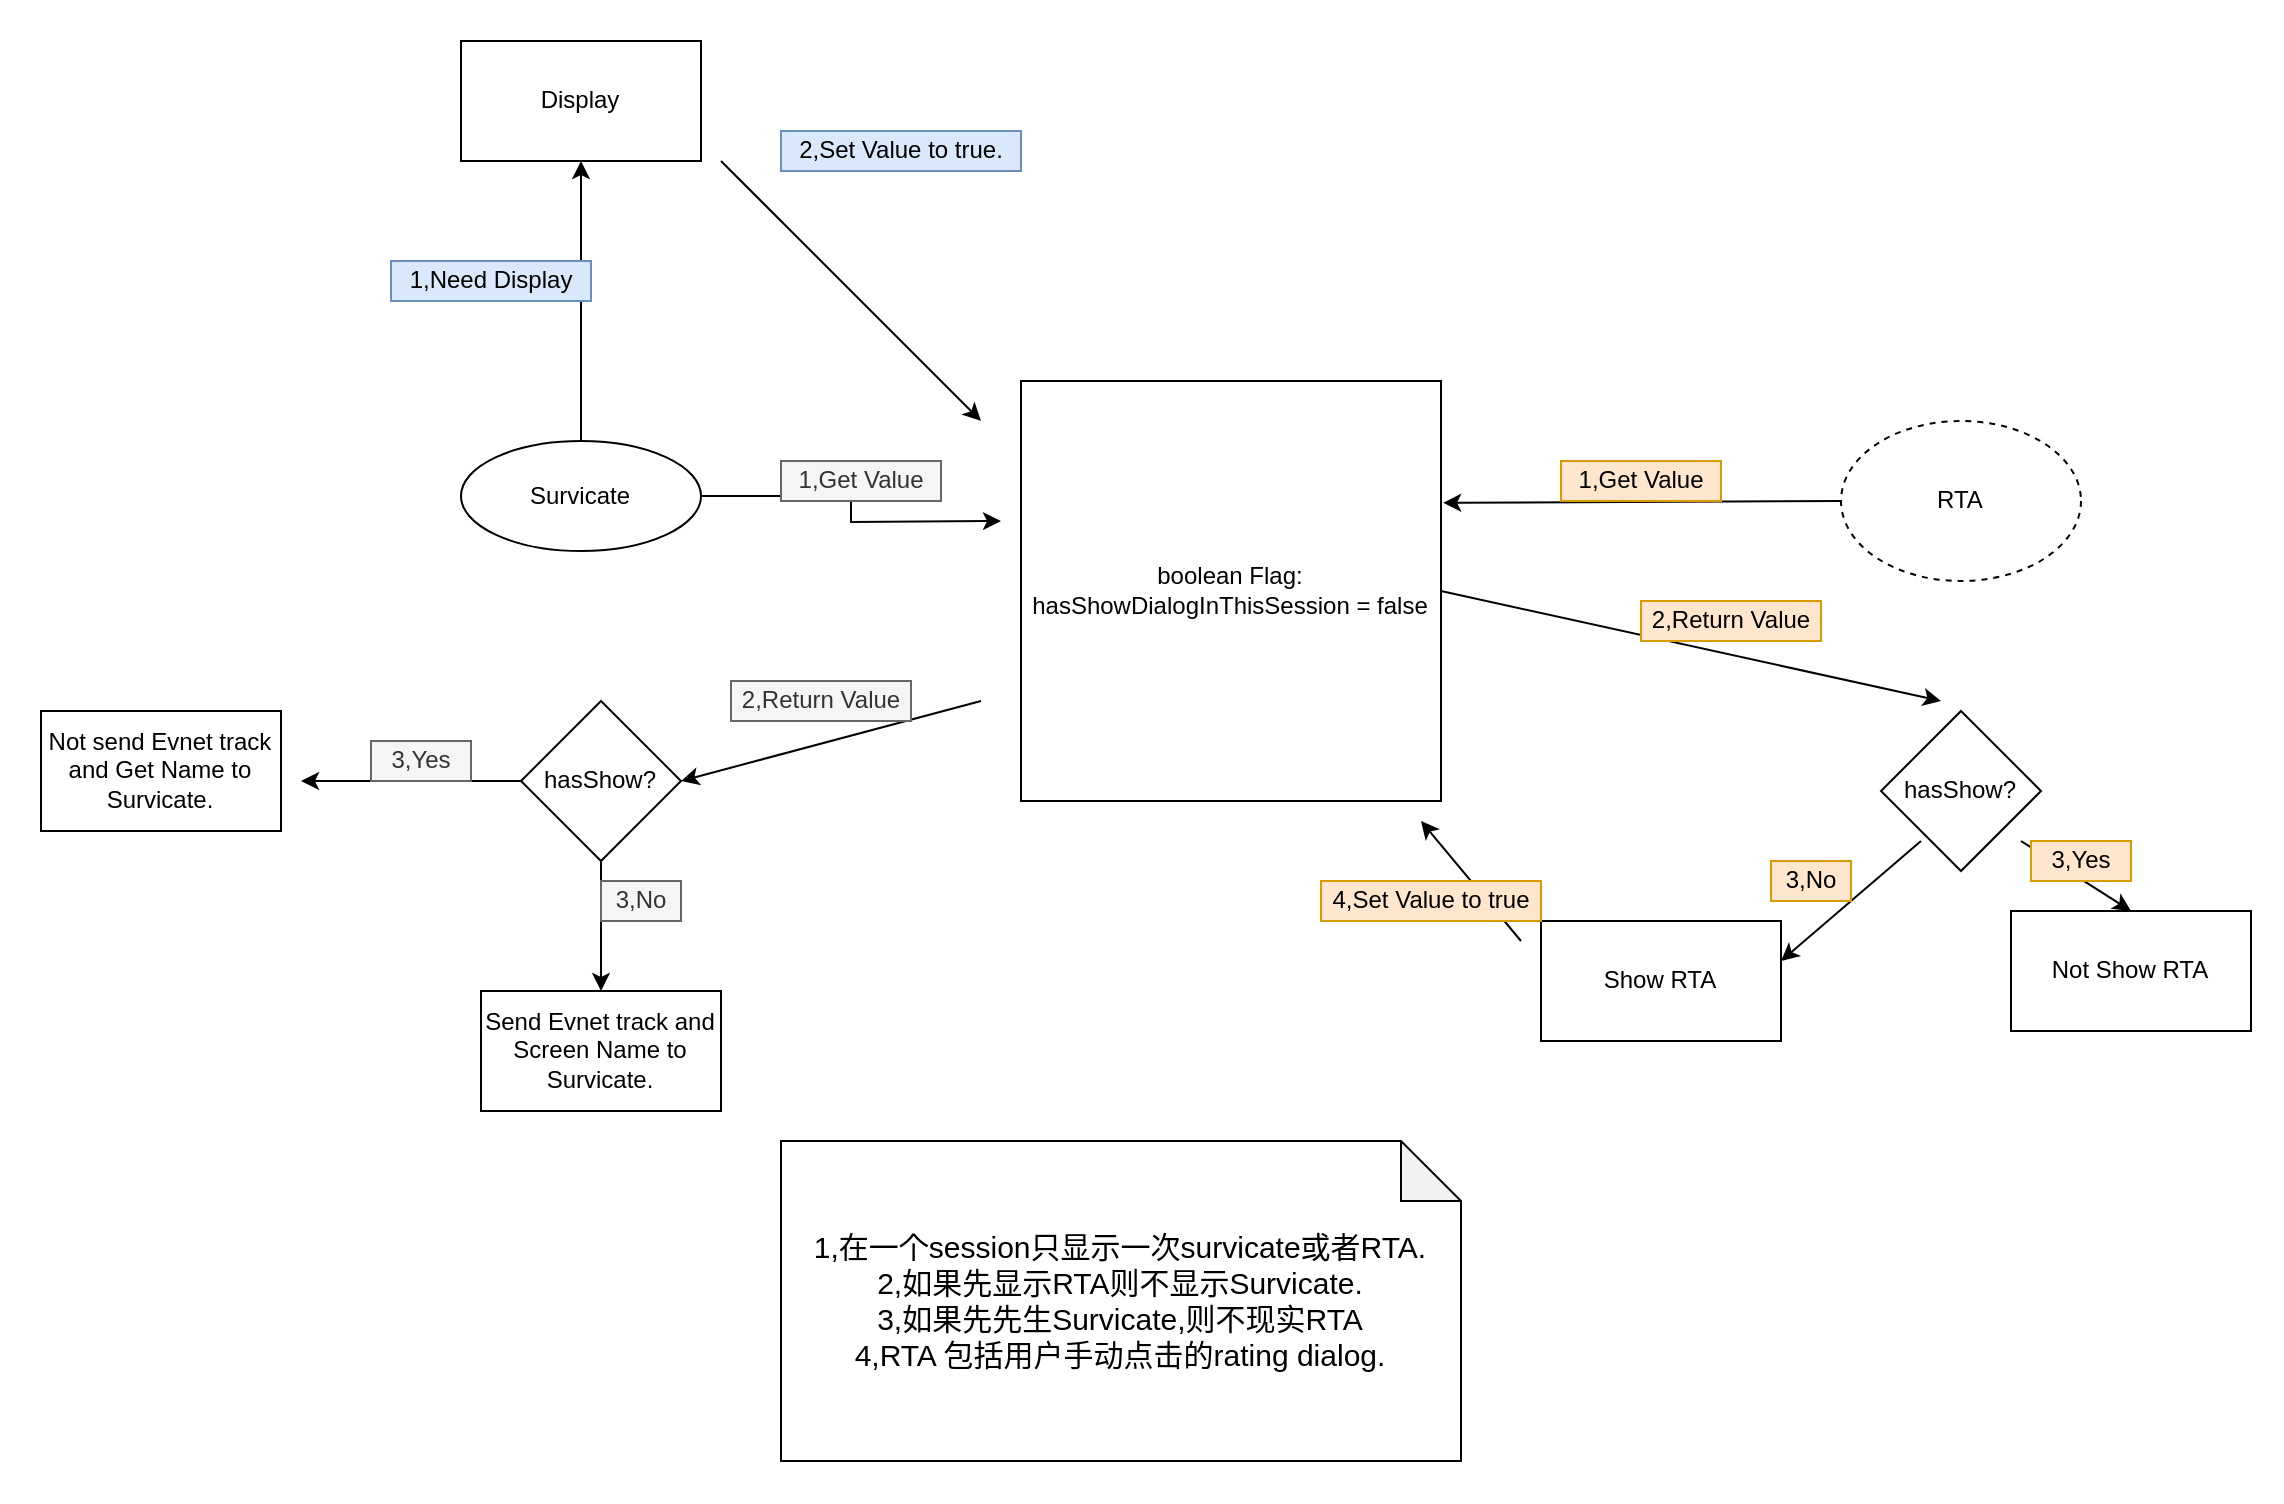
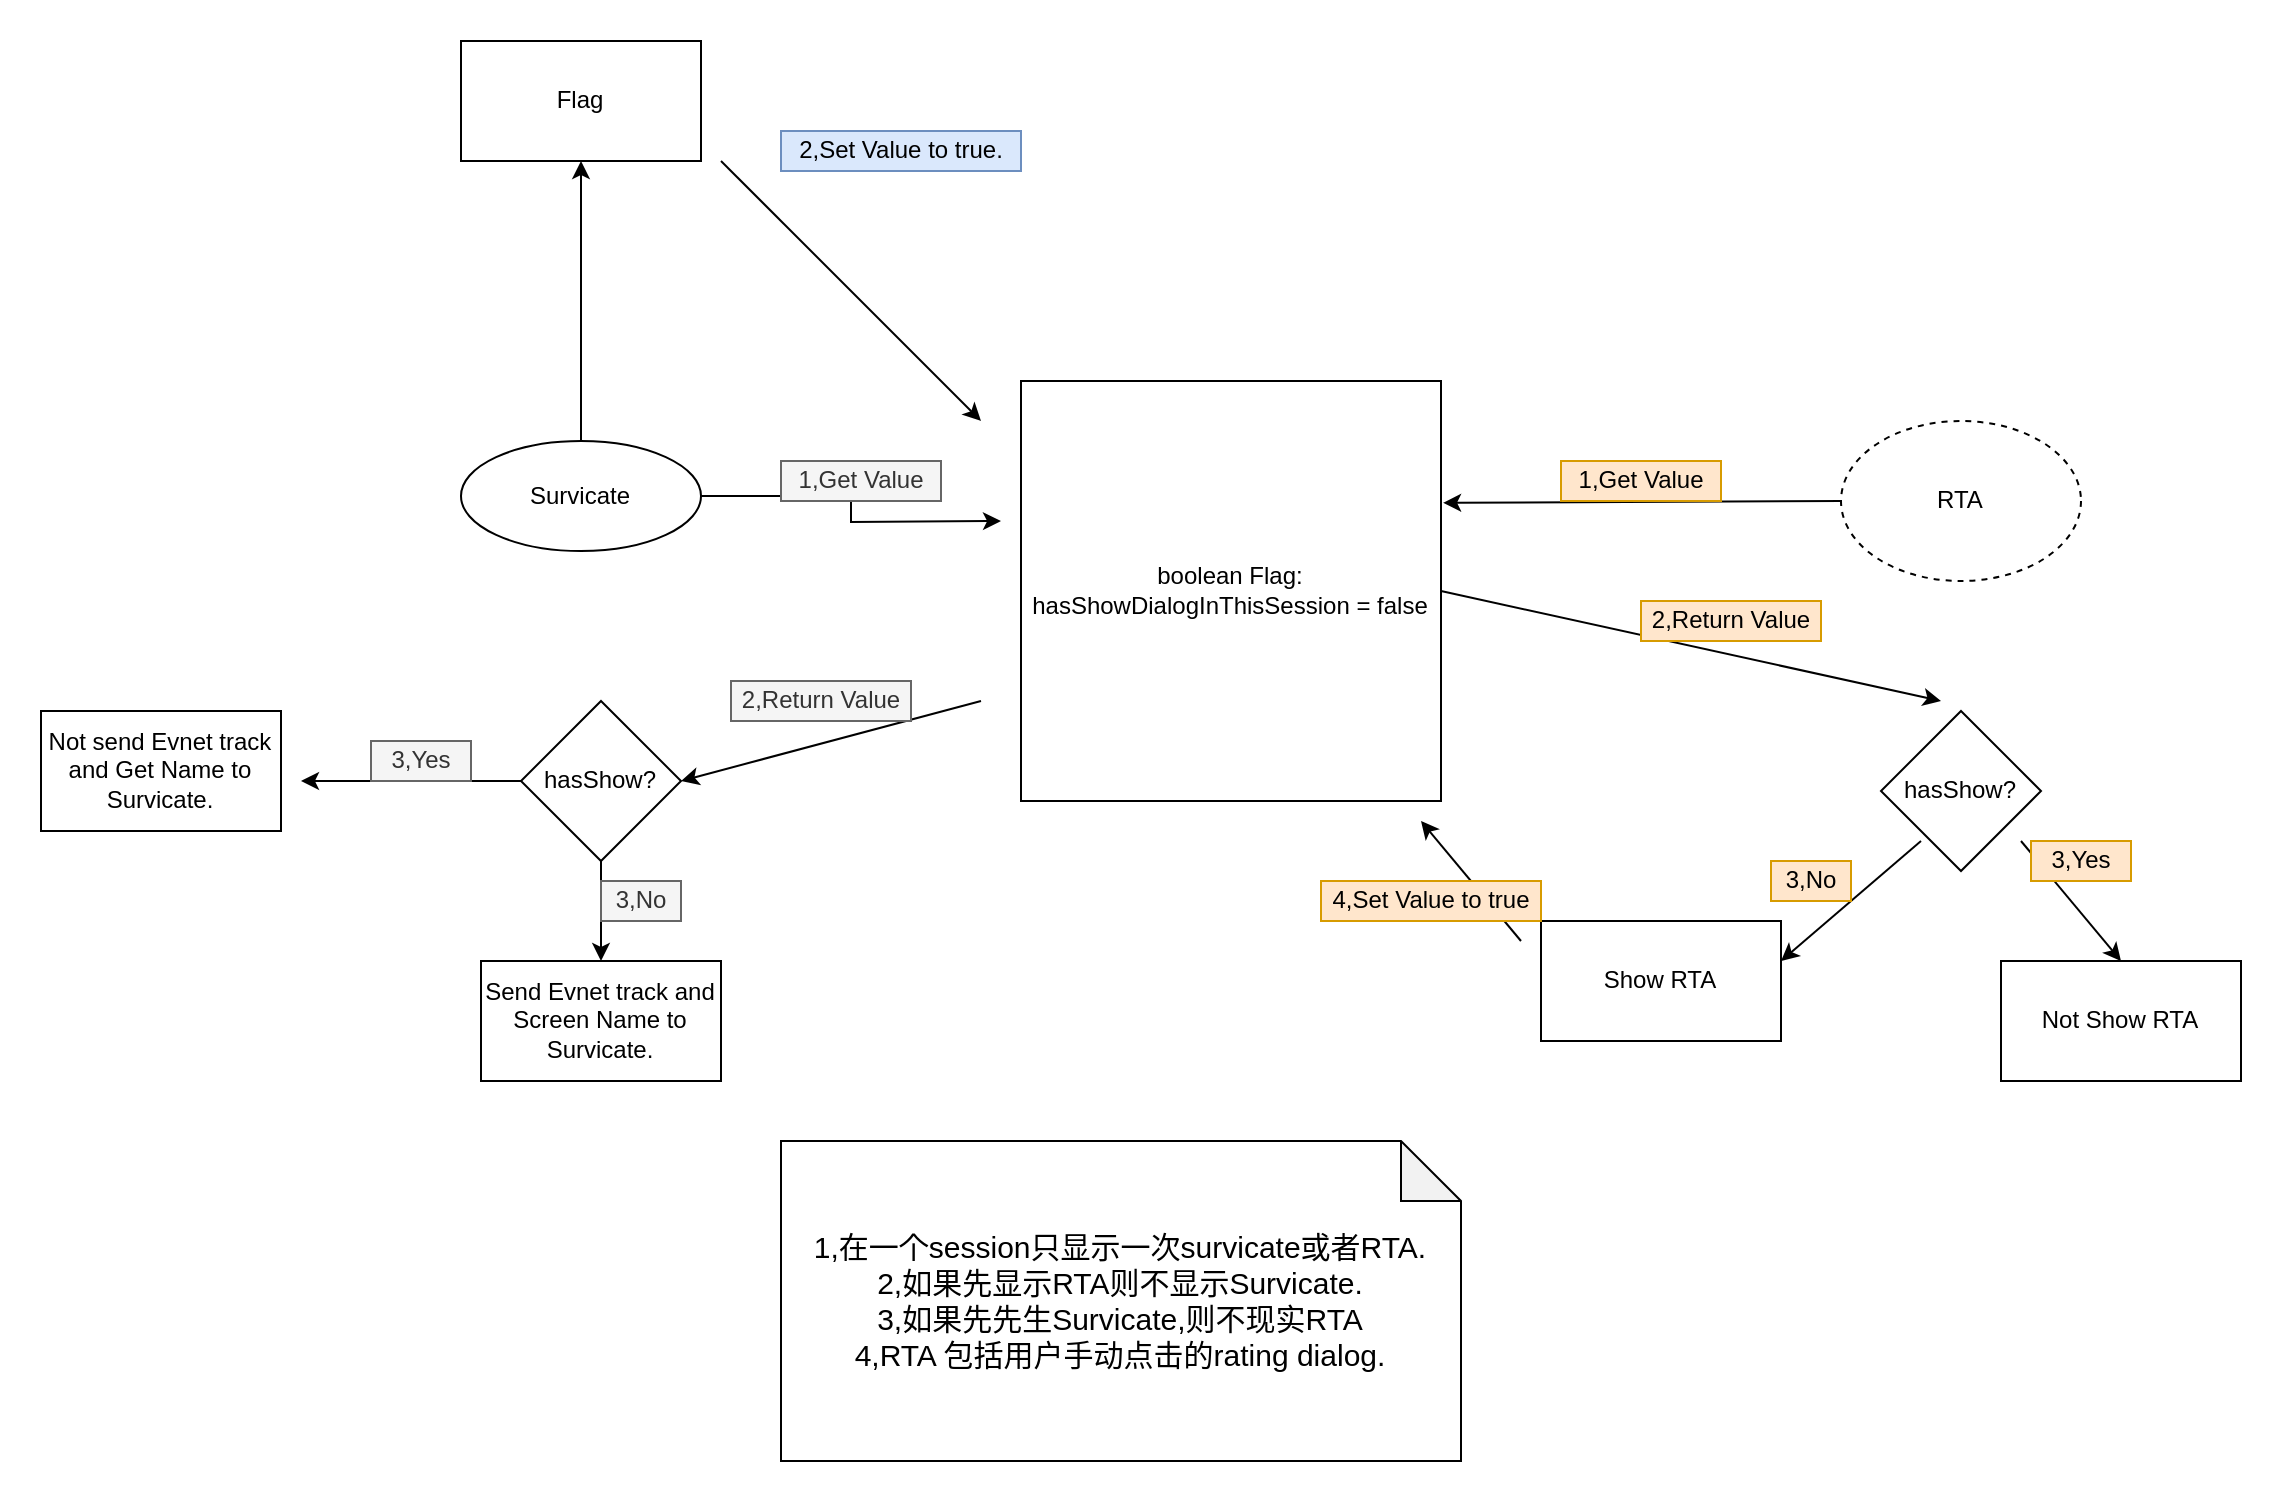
(581, 101) -> (581, 101)
(491, 281) -> none
(2131, 971) -> (2121, 1021)
(601, 1051) -> (601, 1021)
